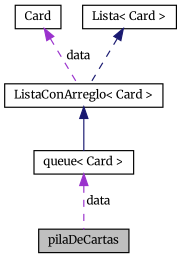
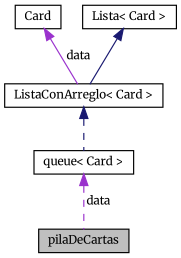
(64, 61) -> (64, 61)
(104, 61) -> (104, 61)
(84, 135) -> (84, 135)
